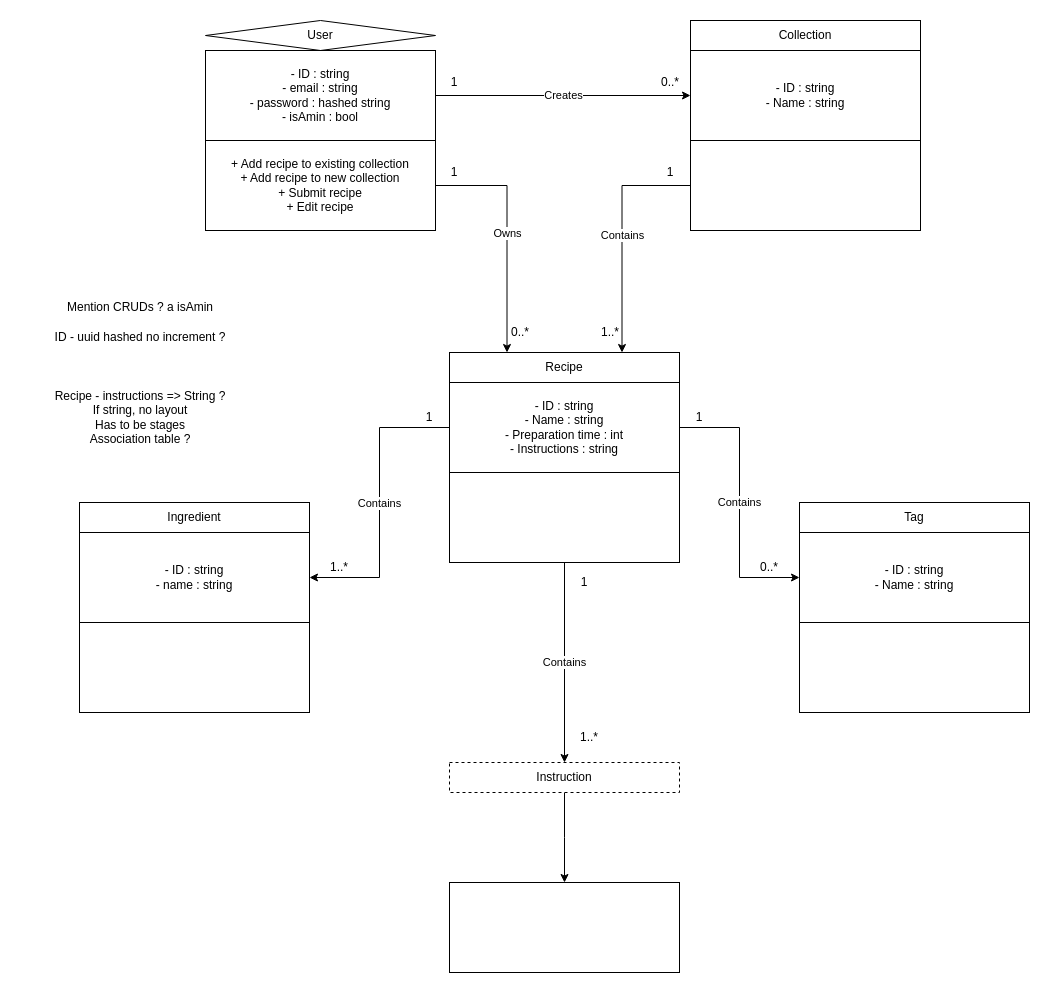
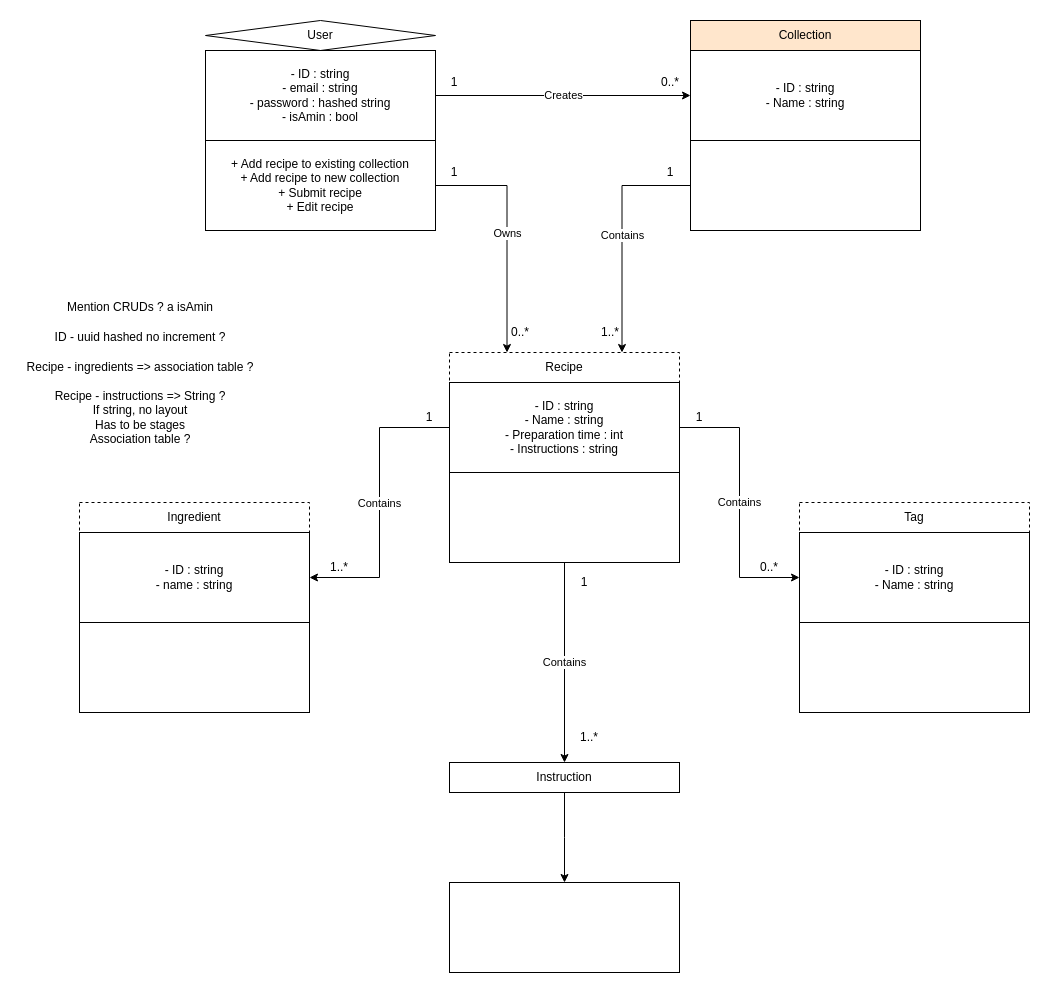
(806, 36) -> (806, 36)
none -> (141, 368)
(565, 368) -> (565, 368)
(195, 518) -> (195, 518)
(915, 518) -> (915, 518)
(565, 778) -> (565, 778)
